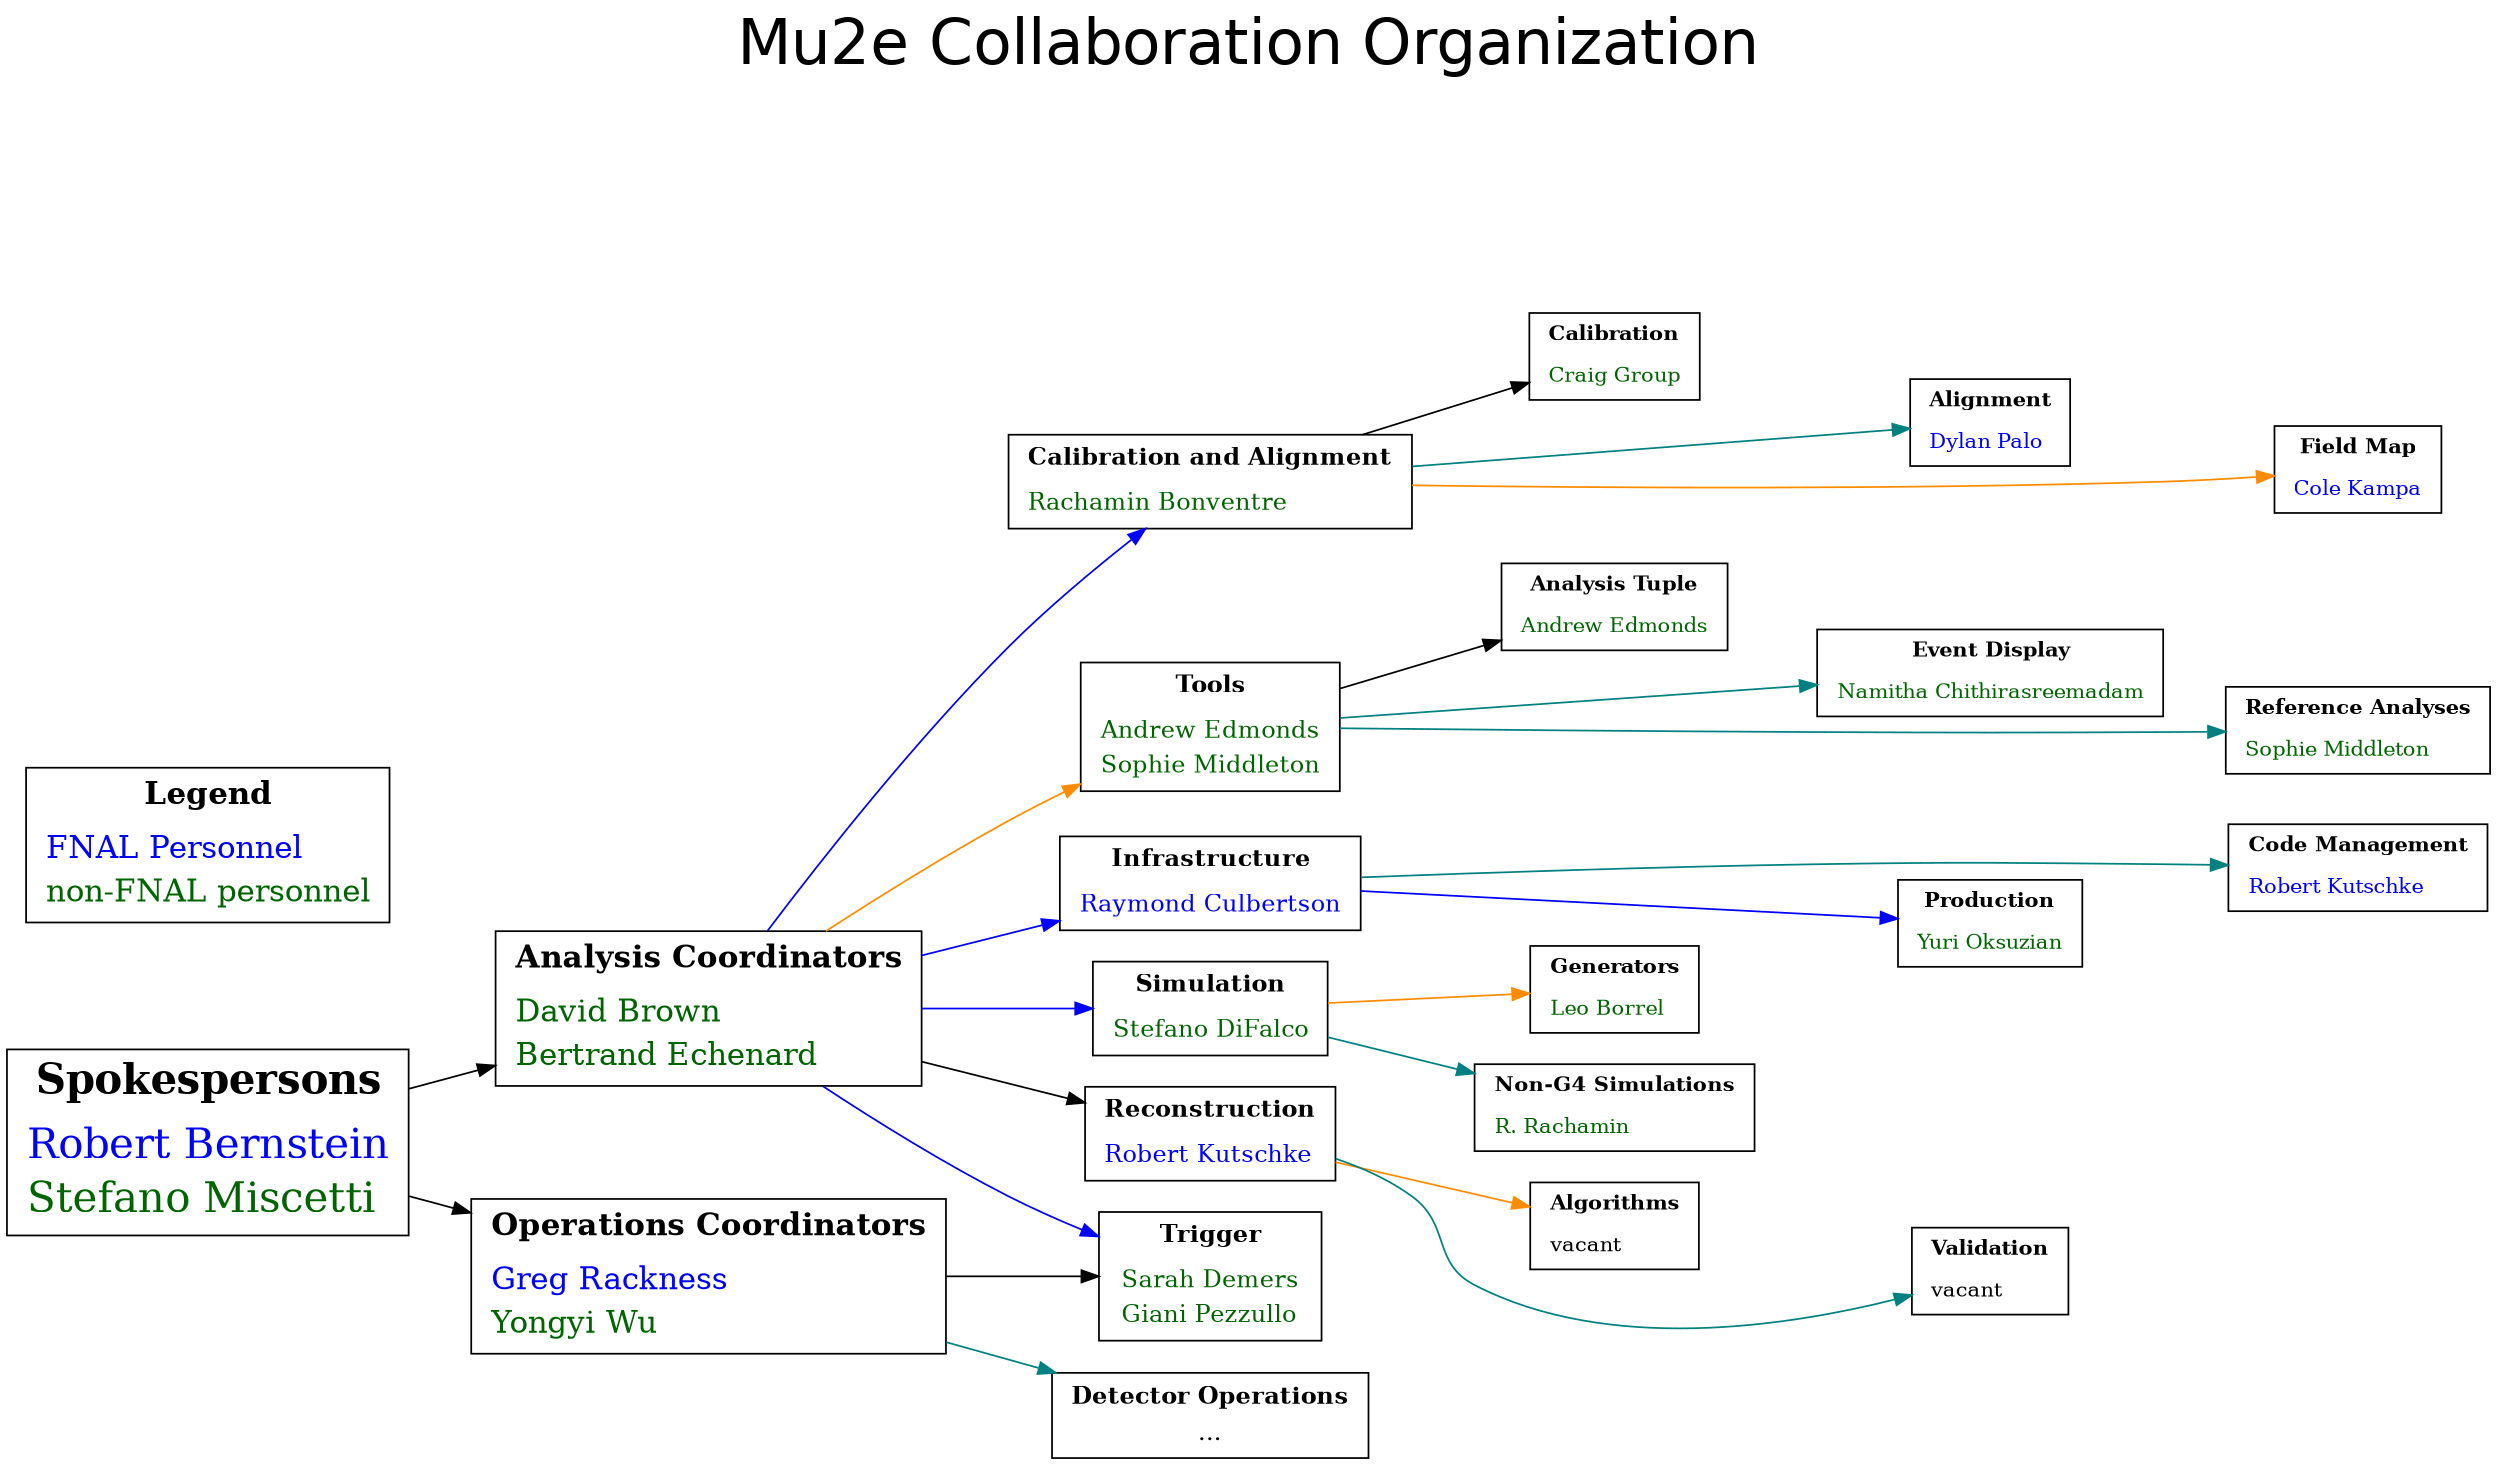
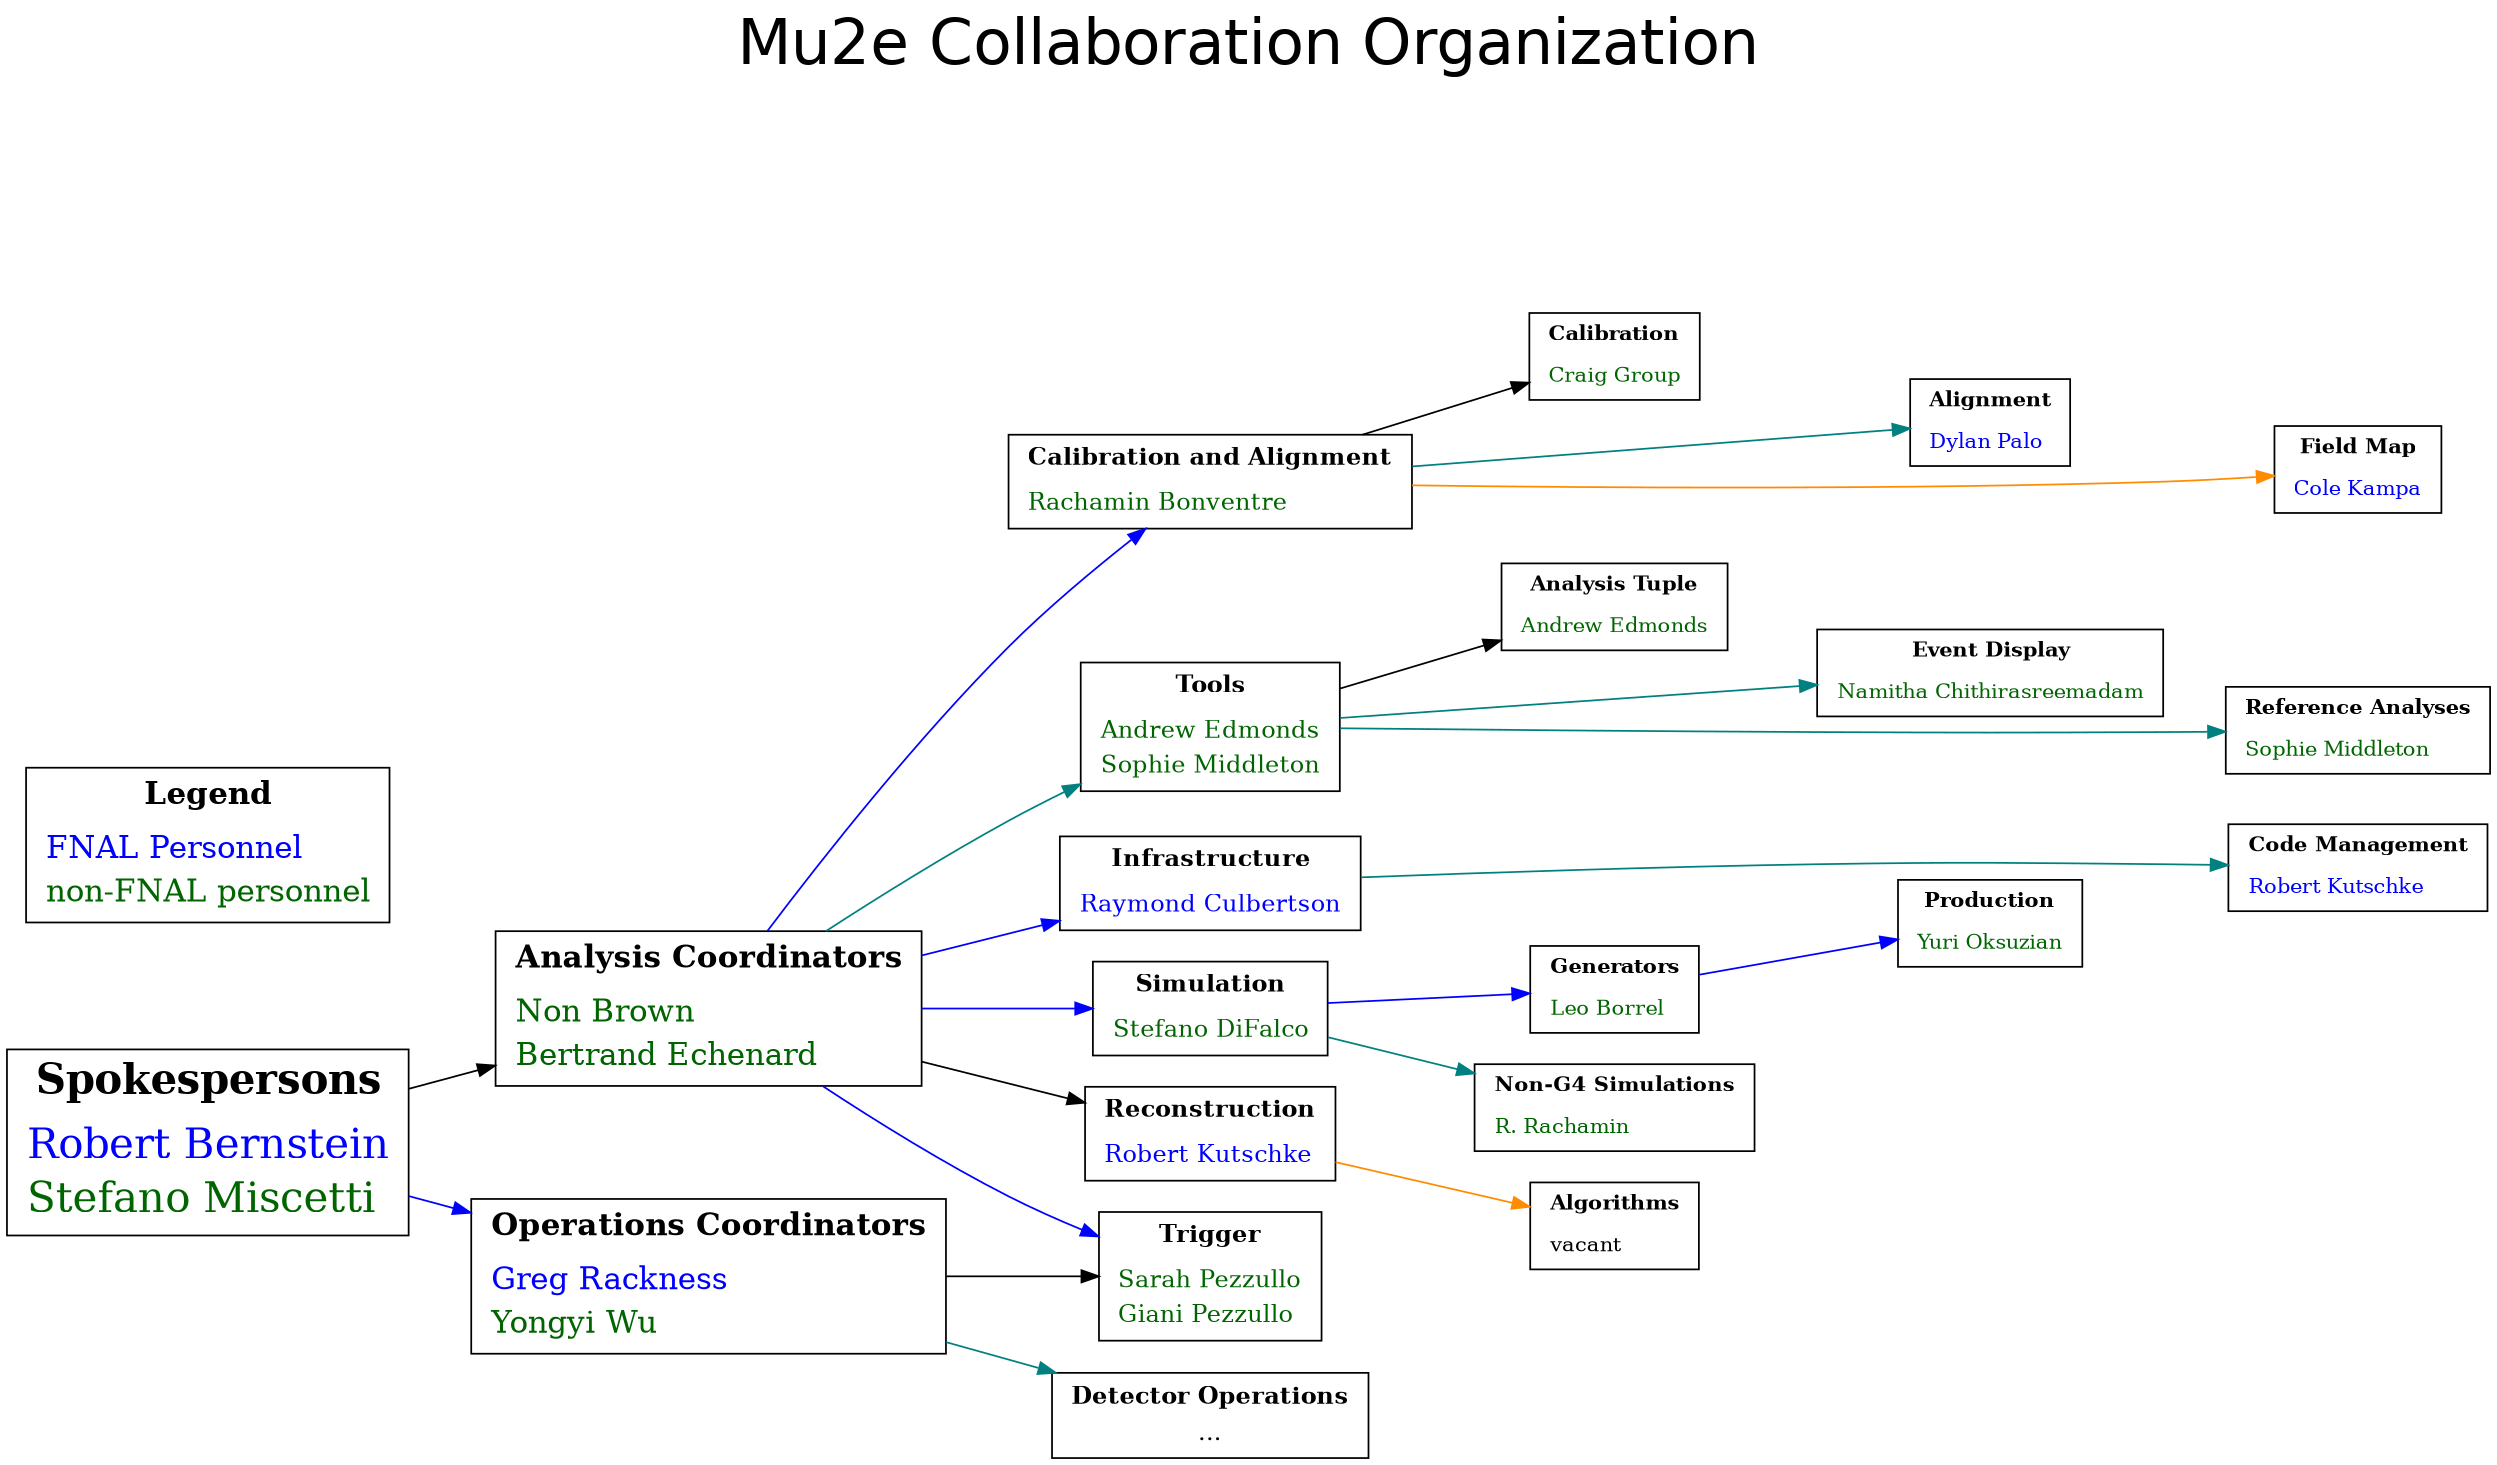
(943, 858) -> (943, 858)
(1620, 904) -> (1790, 959)
(1420, 999) -> (1420, 999)
(618, 1012) -> (605, 1012)
(431, 1202) -> (431, 1202)
(1990, 1271) -> none
(1211, 1280) -> (1210, 1280)
